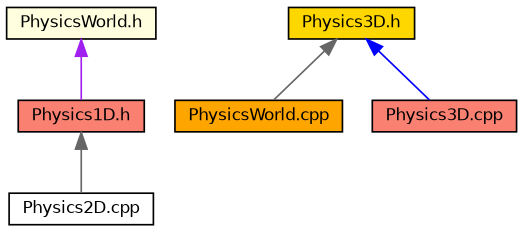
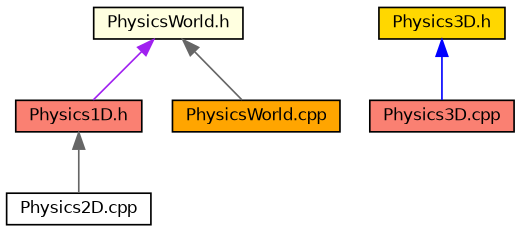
(299, 75) -> (218, 76)
